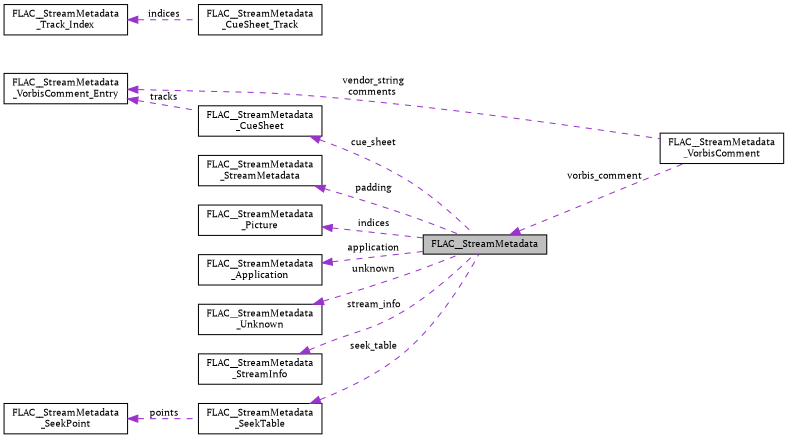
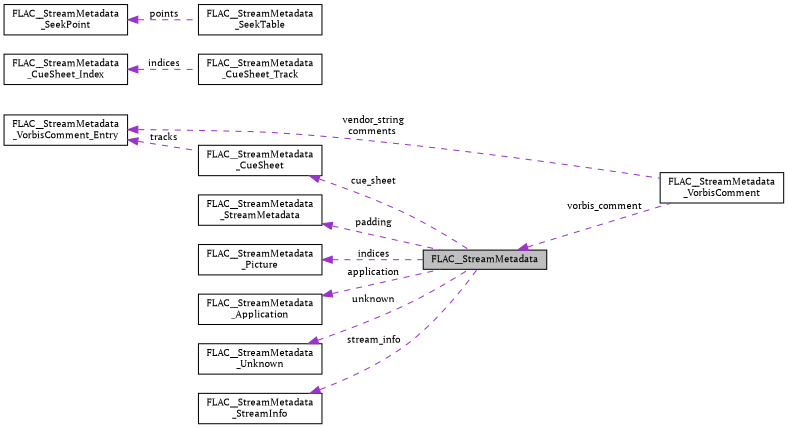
(66, 20) -> (66, 69)
(414, 343) -> none
